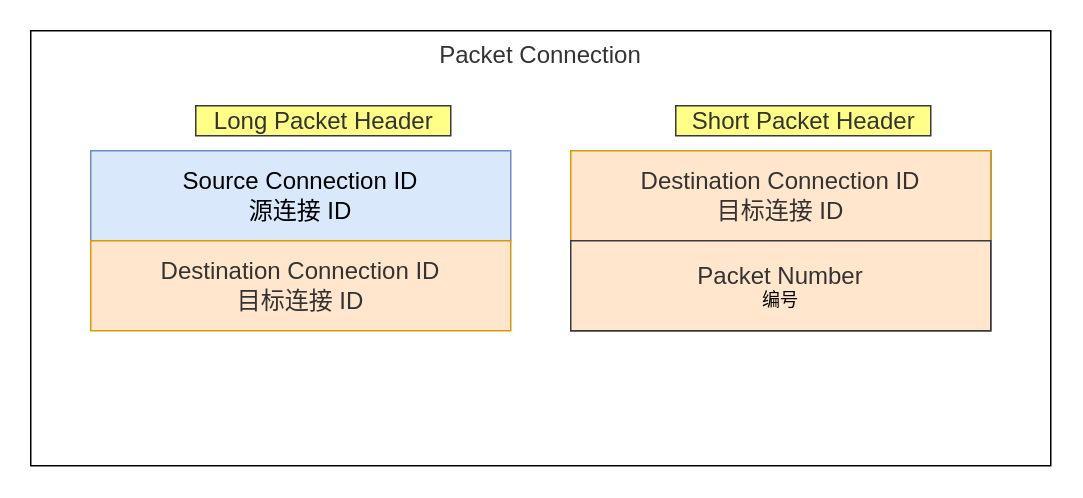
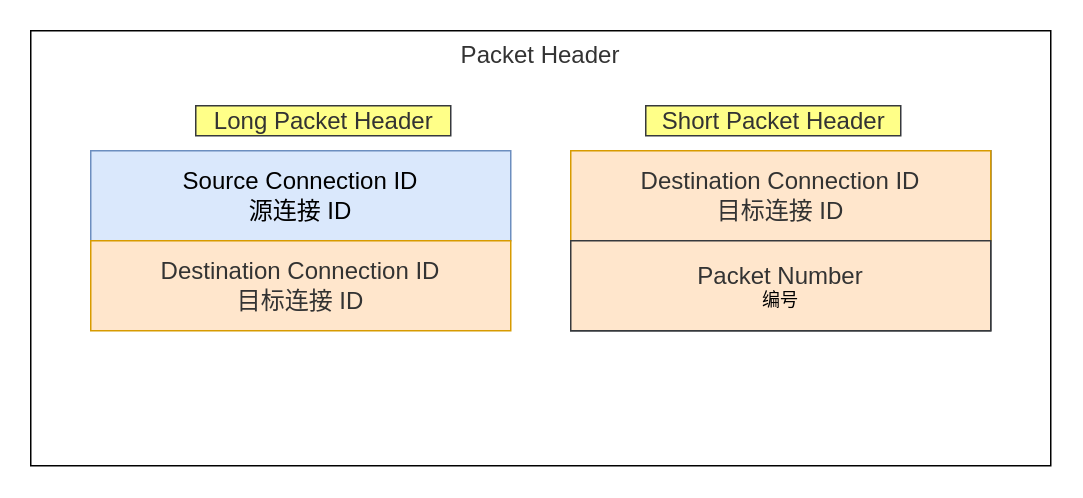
(541, 56) -> (541, 56)
(803, 121) -> (773, 121)
